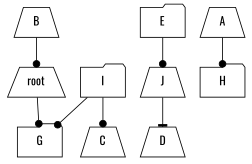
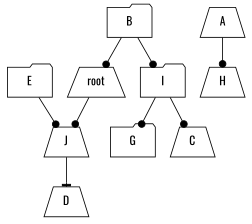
(36, 22) -> (130, 22)
none -> (145, 49)
(223, 82) -> (223, 82)
(38, 109) -> (83, 109)
